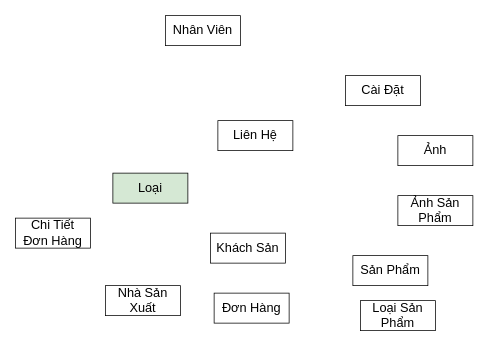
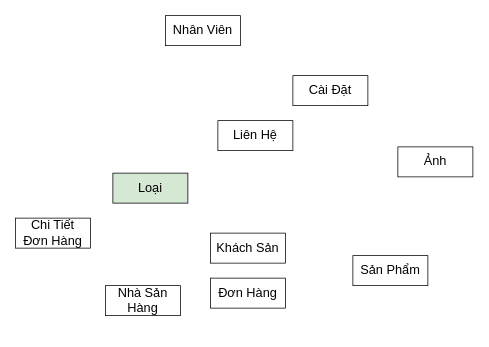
(383, 90) -> (330, 90)
(435, 150) -> (435, 162)
(435, 210) -> none
(143, 300) -> (143, 300)
(252, 308) -> (248, 293)
(398, 315) -> none
